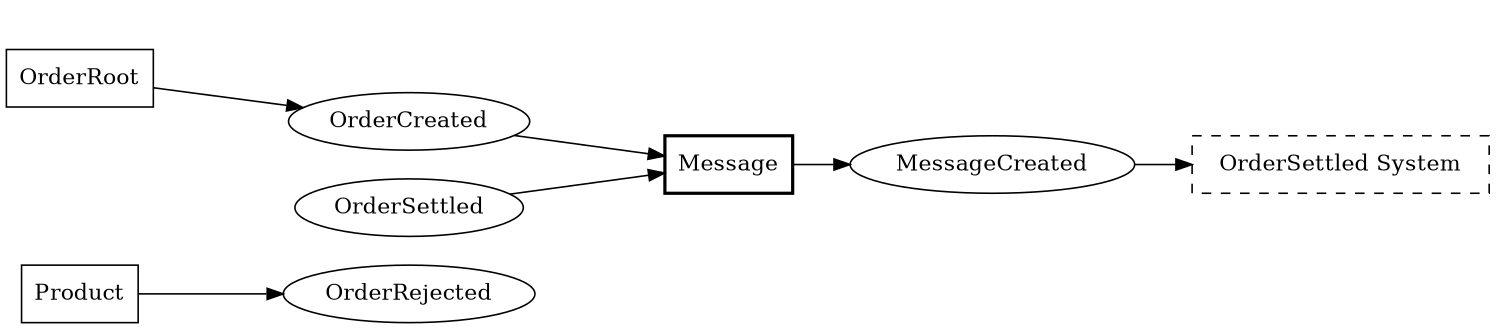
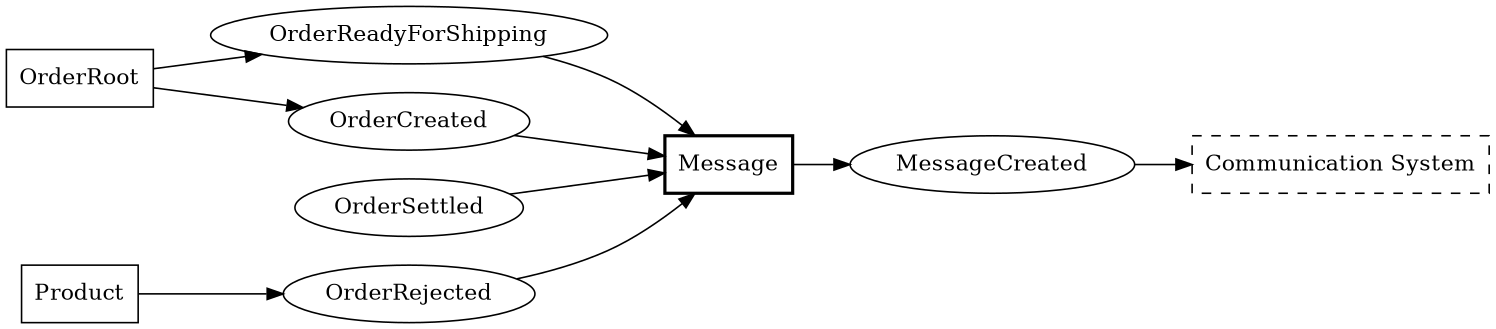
none -> (409, 35)
(1341, 165) -> (1341, 165)
none -> (605, 252)
